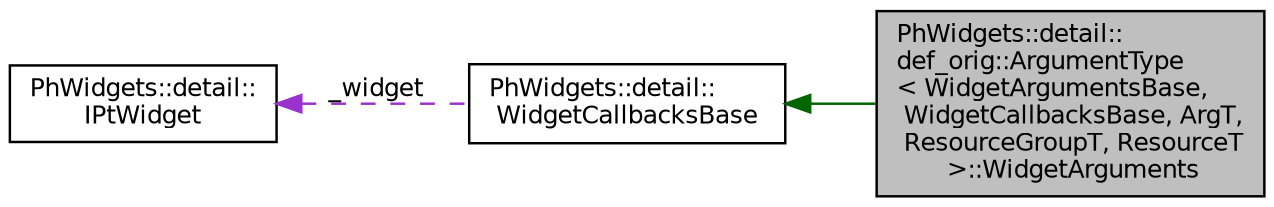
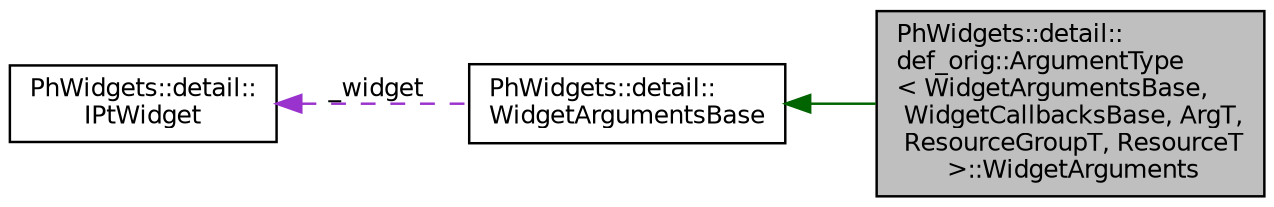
(627, 104) -> (627, 104)
